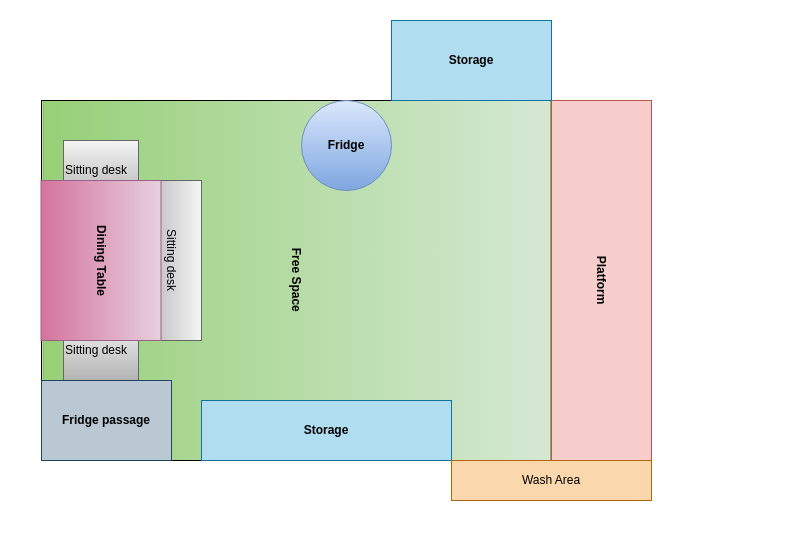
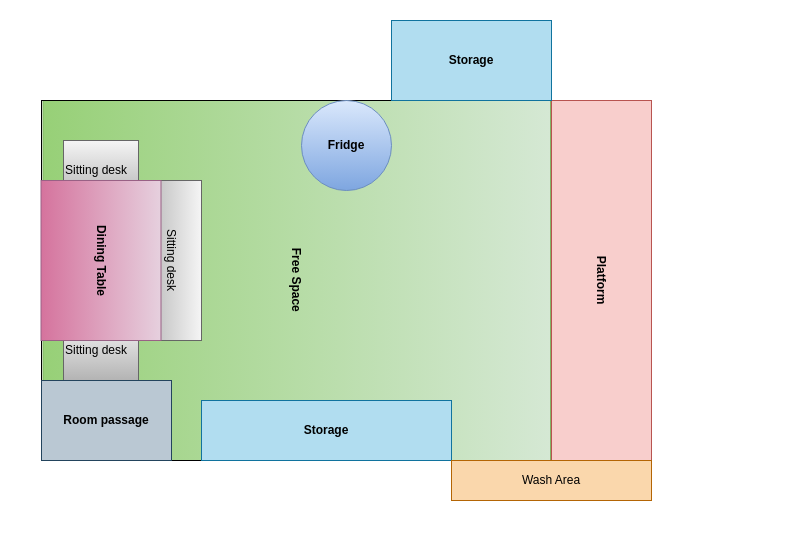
(107, 421) -> (107, 421)
